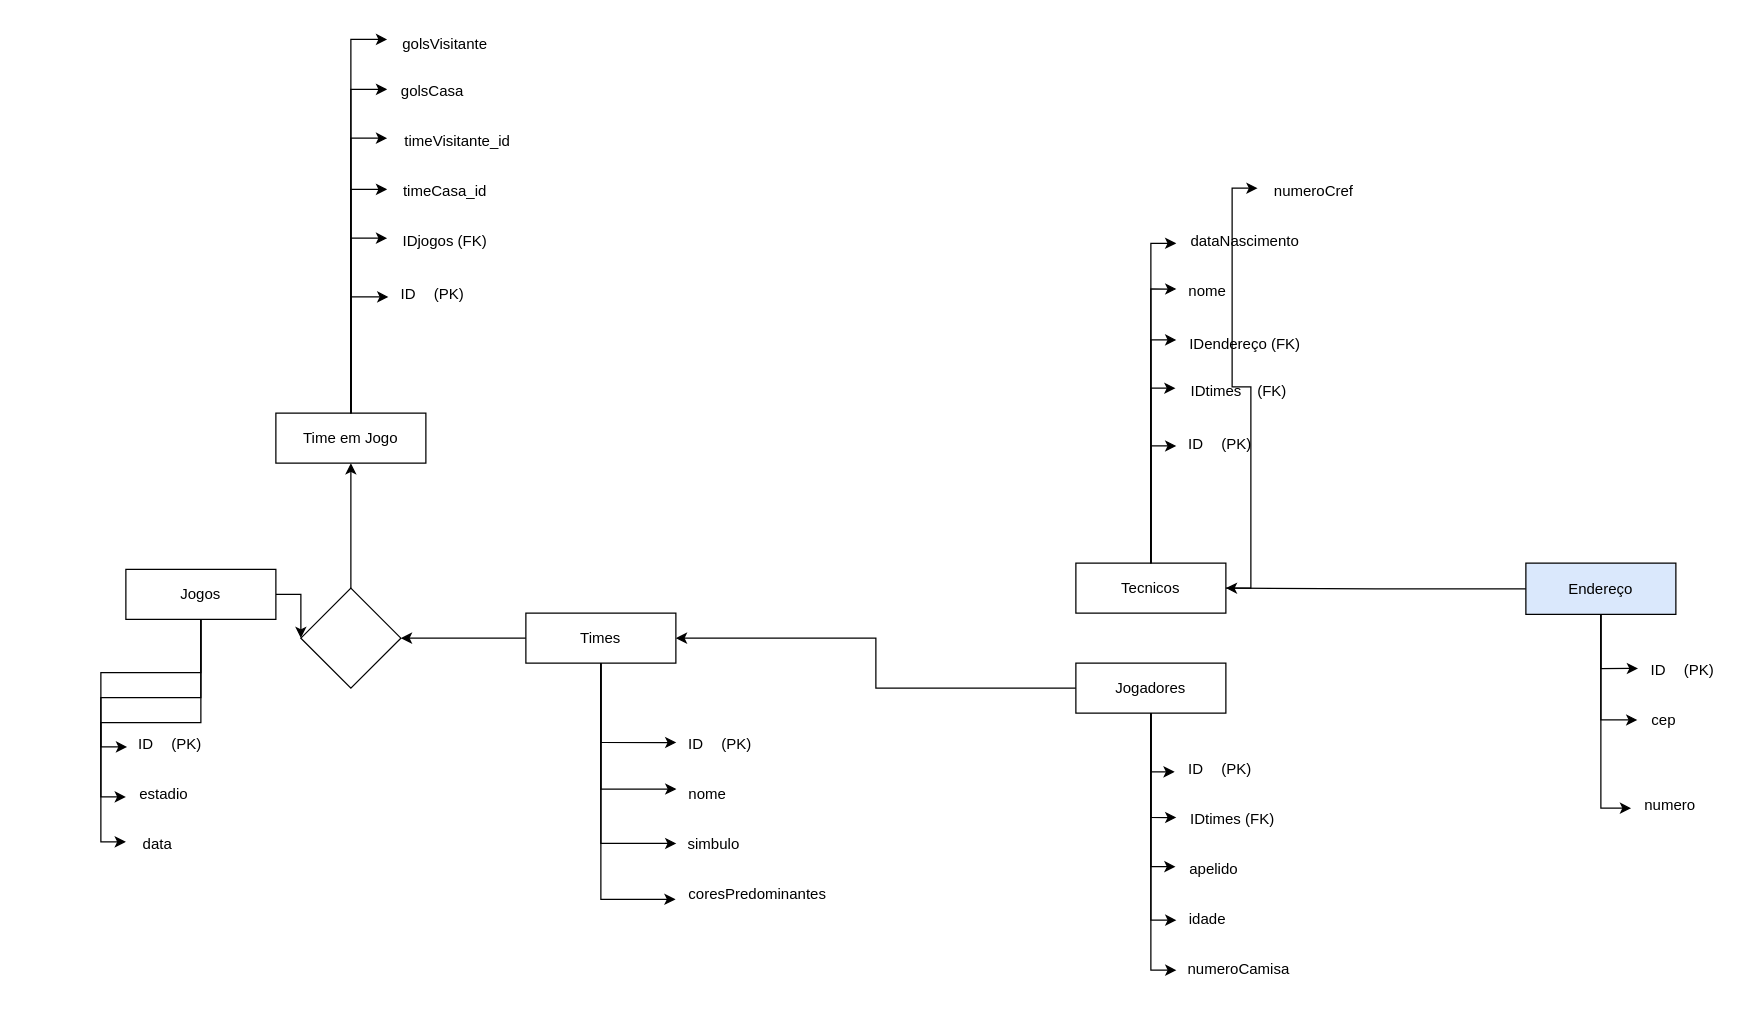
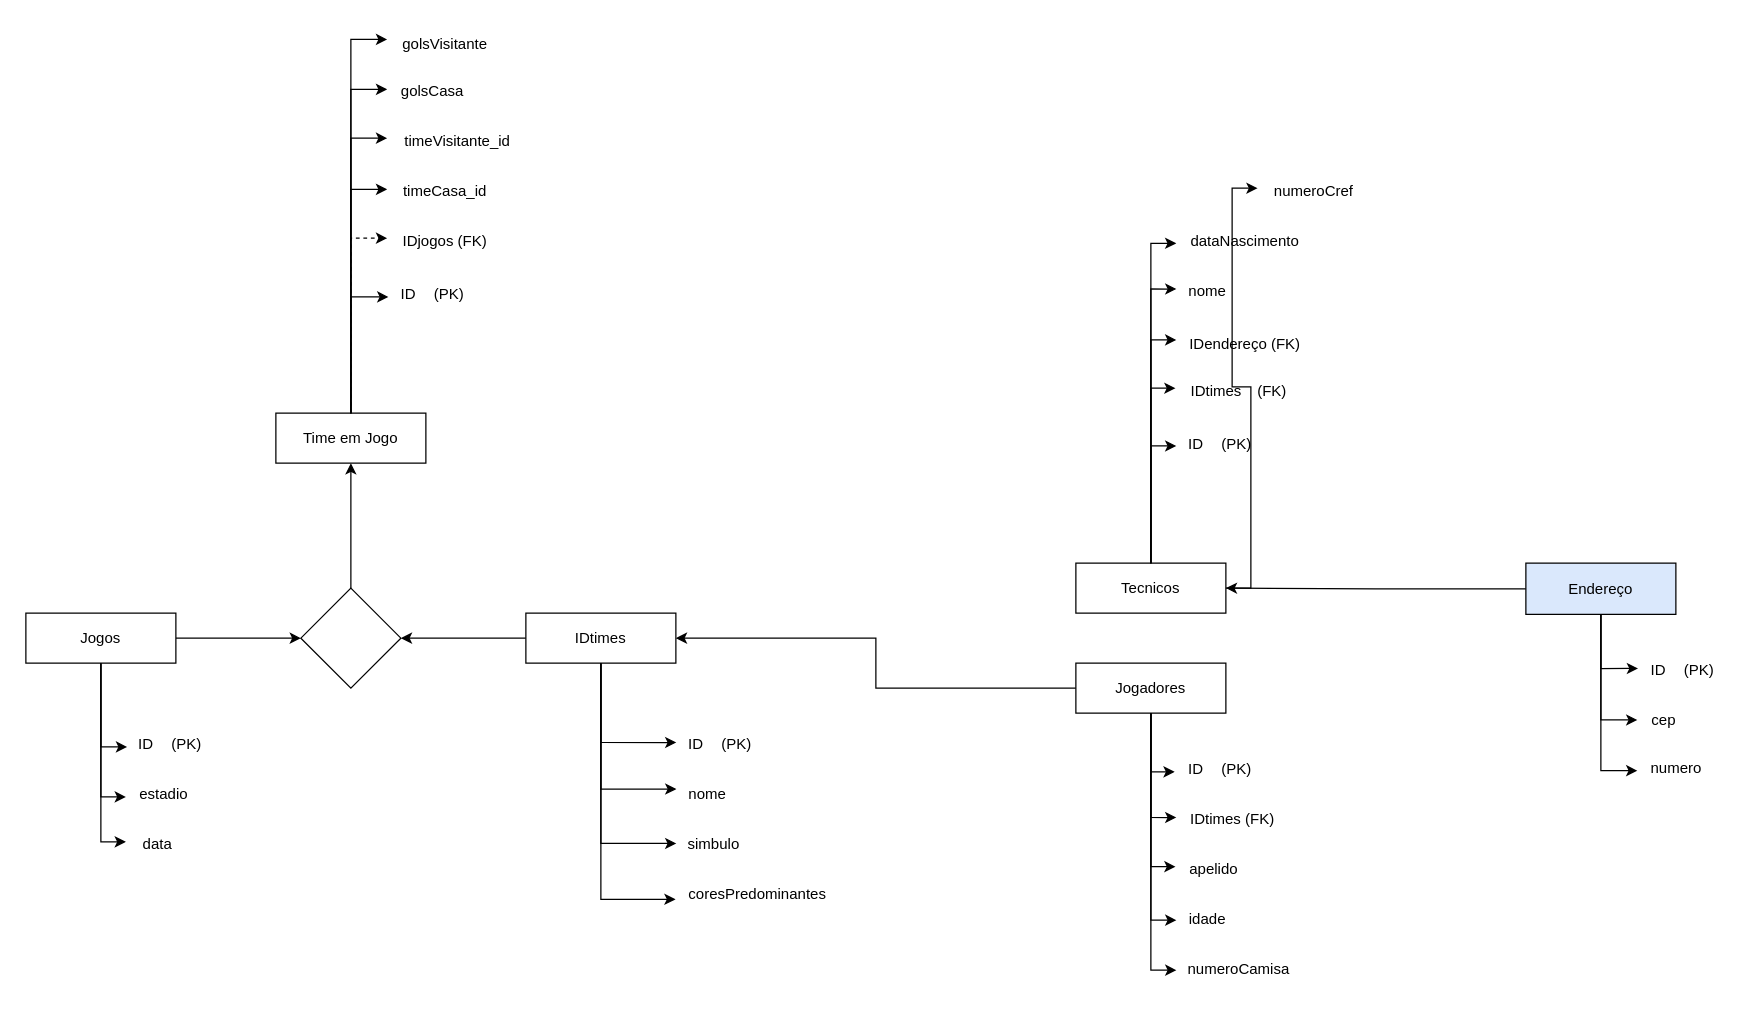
(365, 238) -> (365, 238)
(201, 594) -> (101, 638)
(601, 638) -> (601, 638)
(1669, 806) -> (1676, 768)
